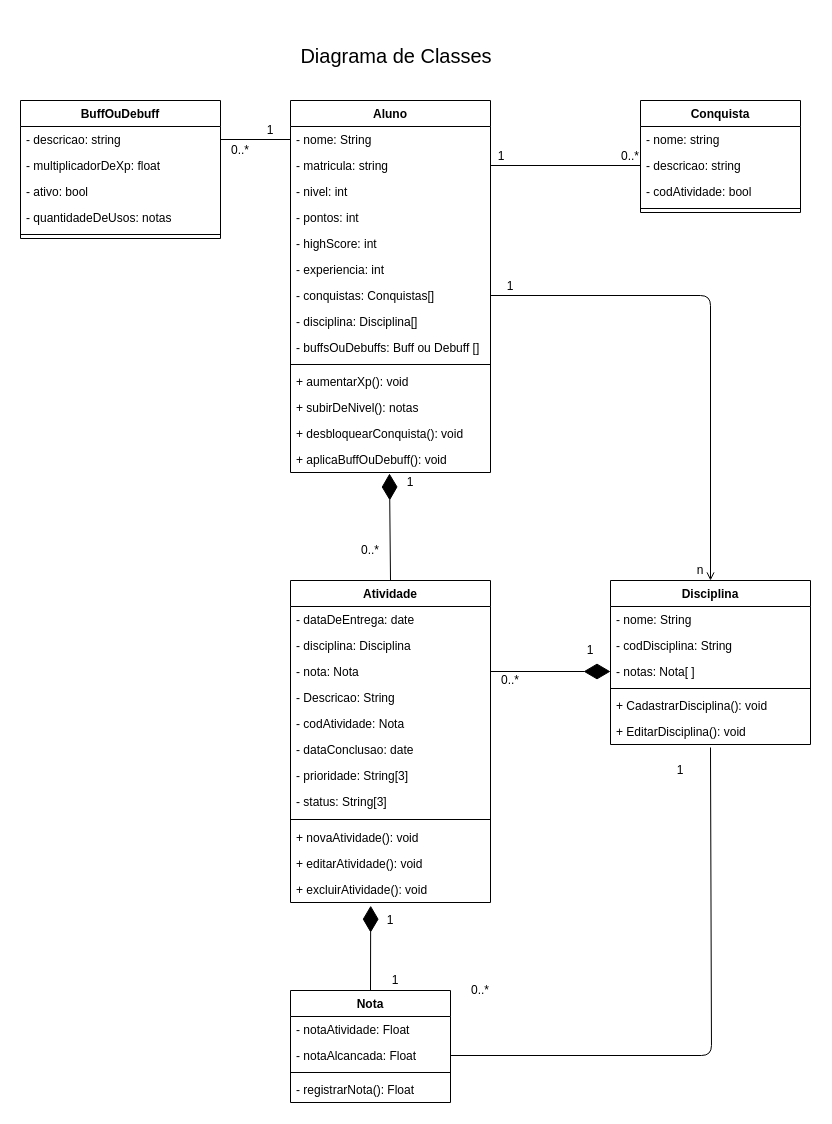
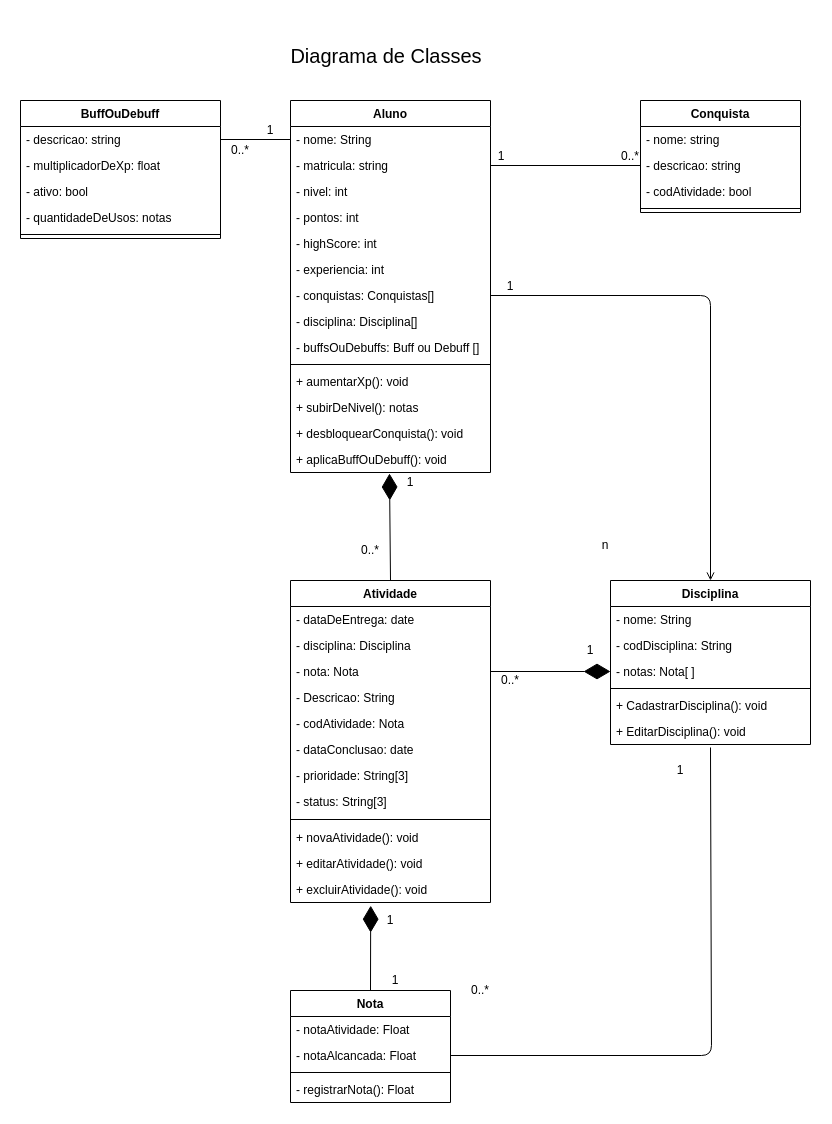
(397, 56) -> (387, 56)
(701, 571) -> (606, 546)
